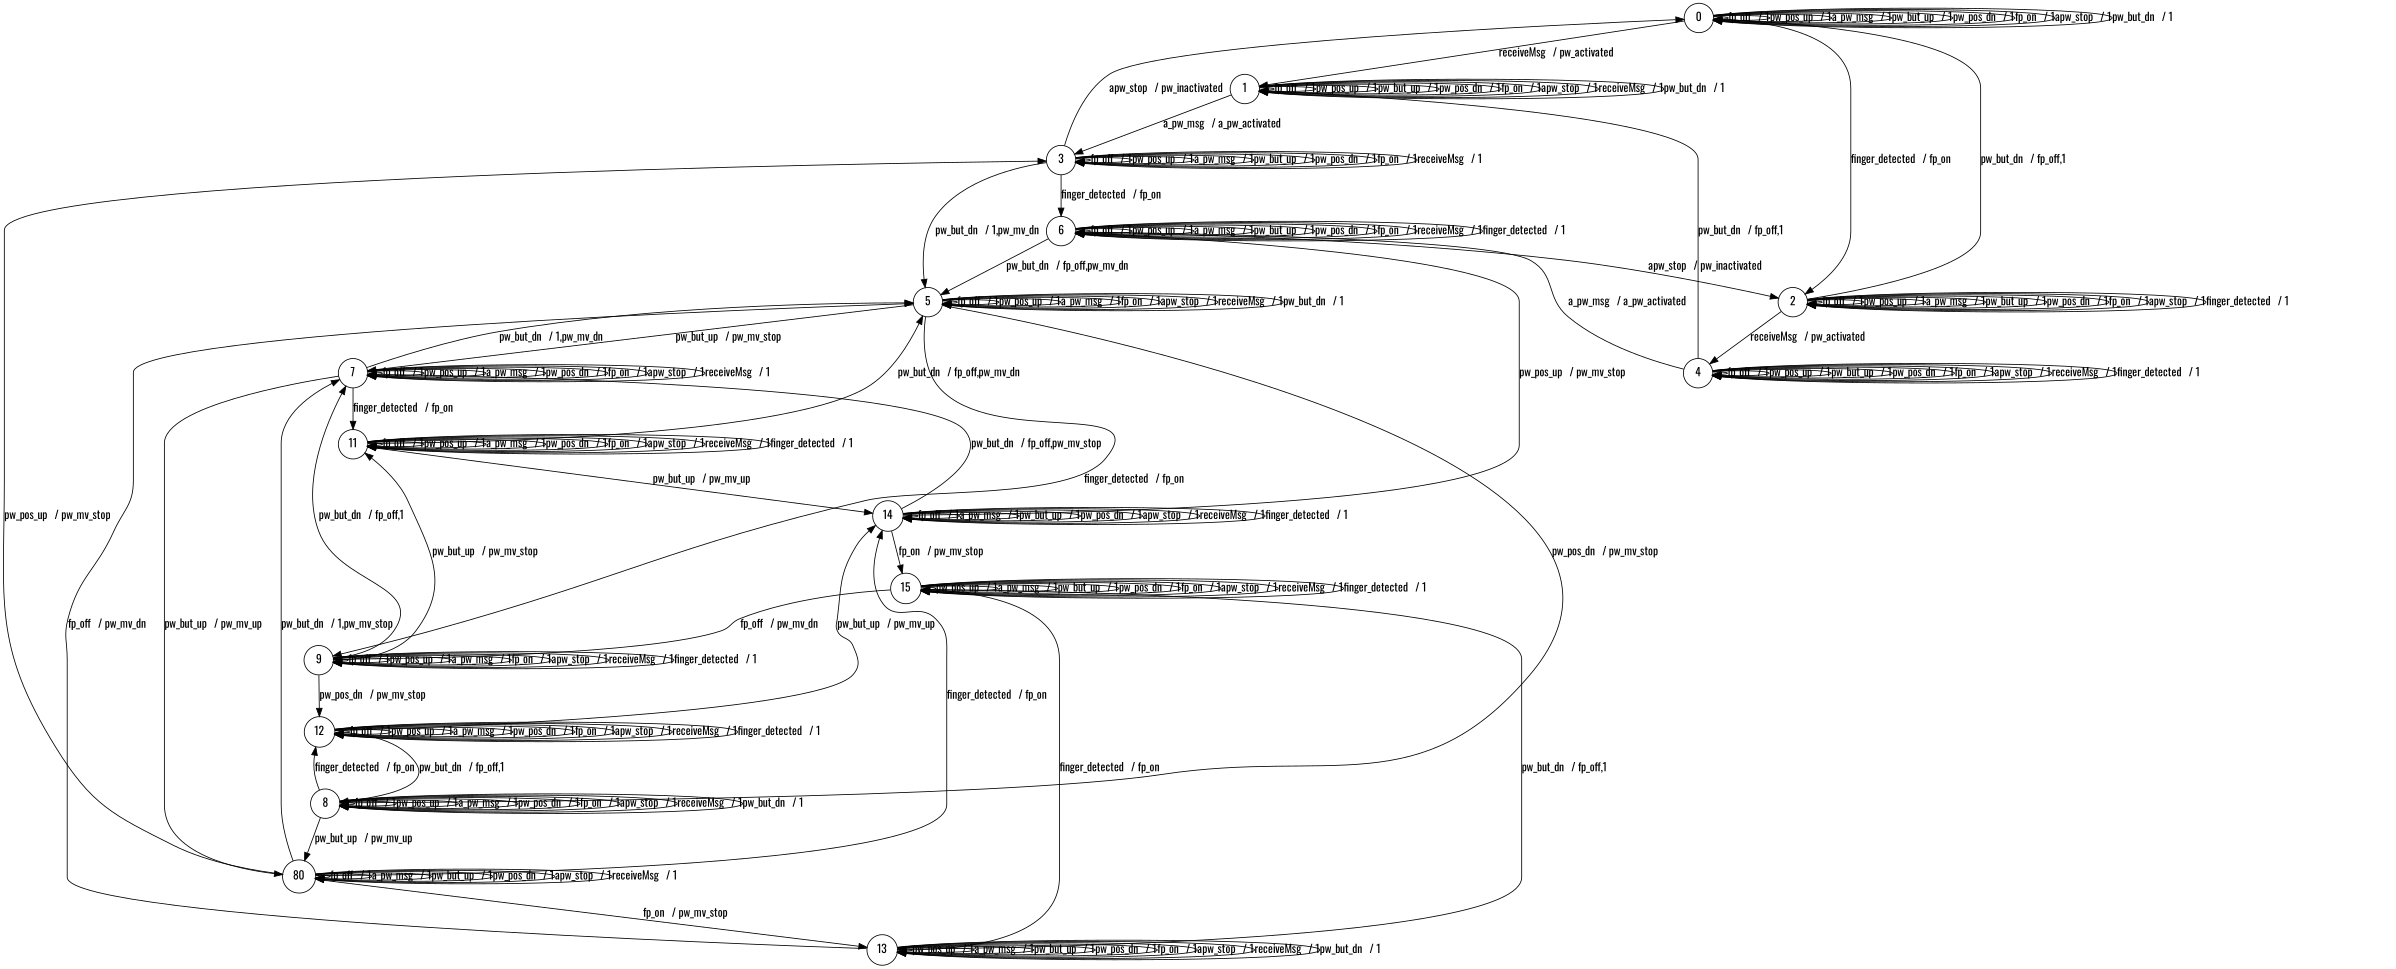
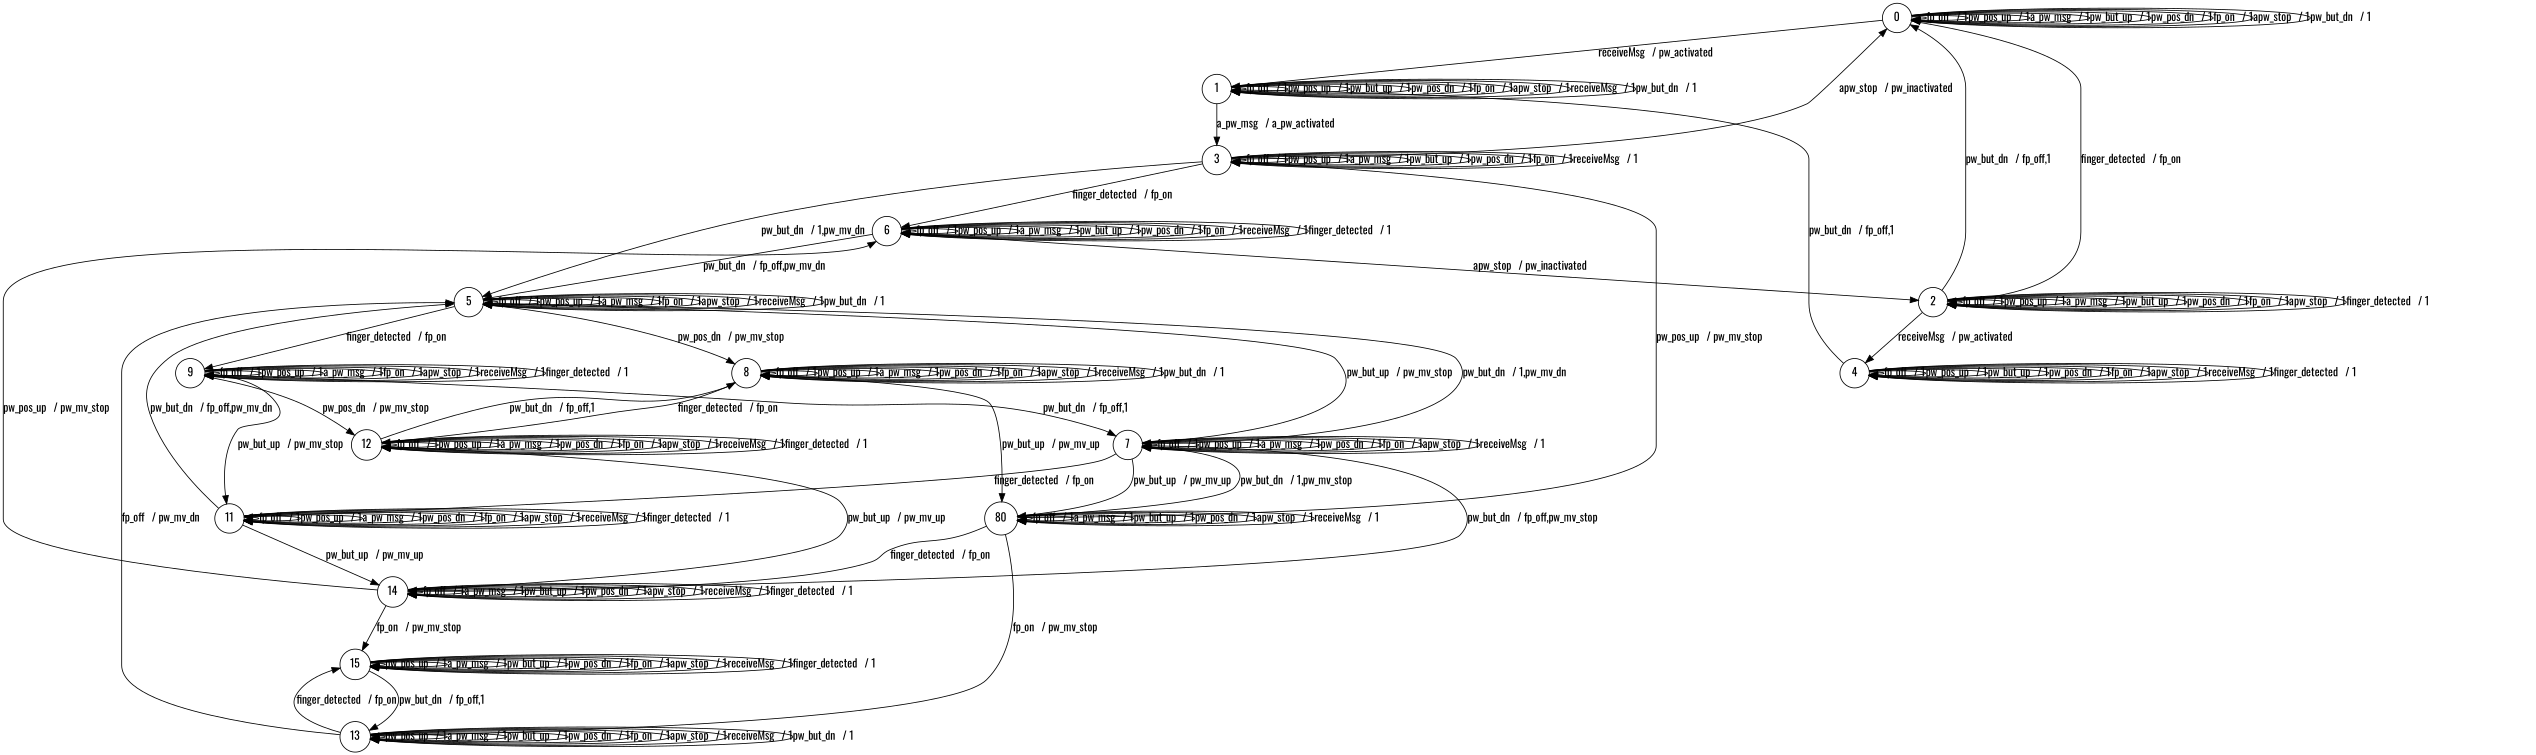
(1533, 263) -> none
(620, 647) -> none
